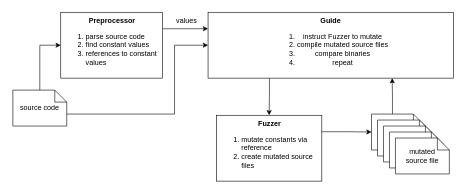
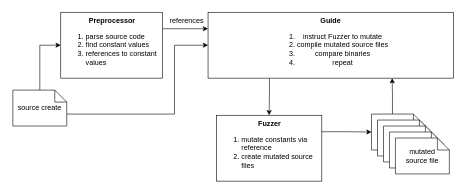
(187, 21) -> (187, 21)
(39, 108) -> (39, 108)
